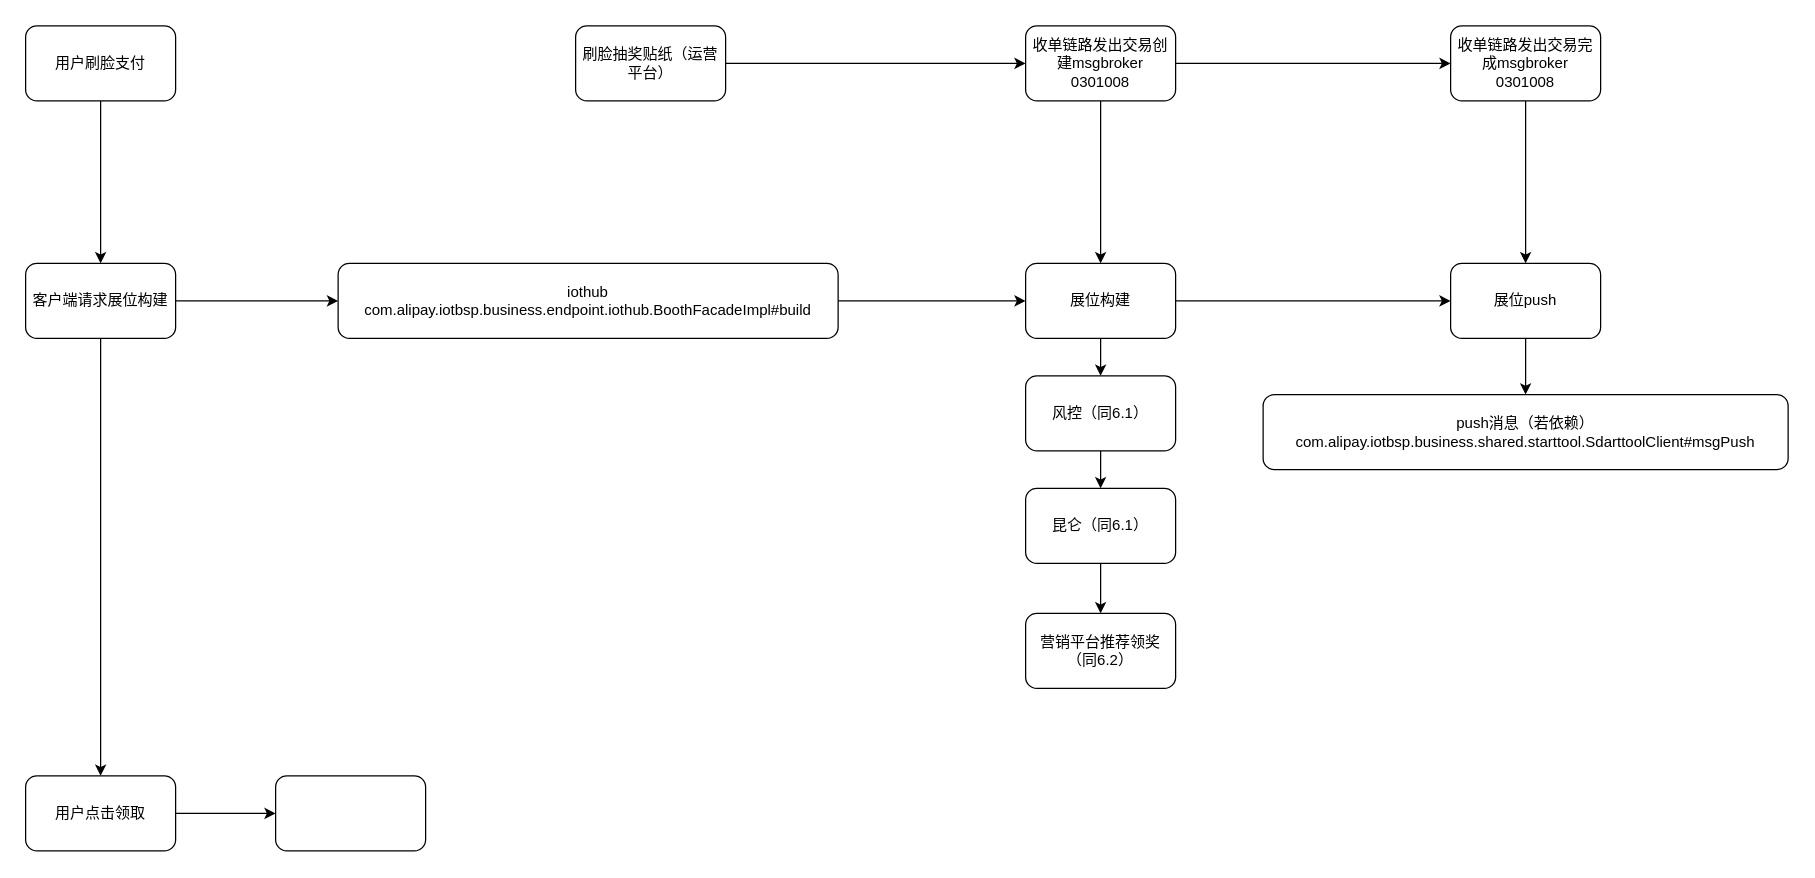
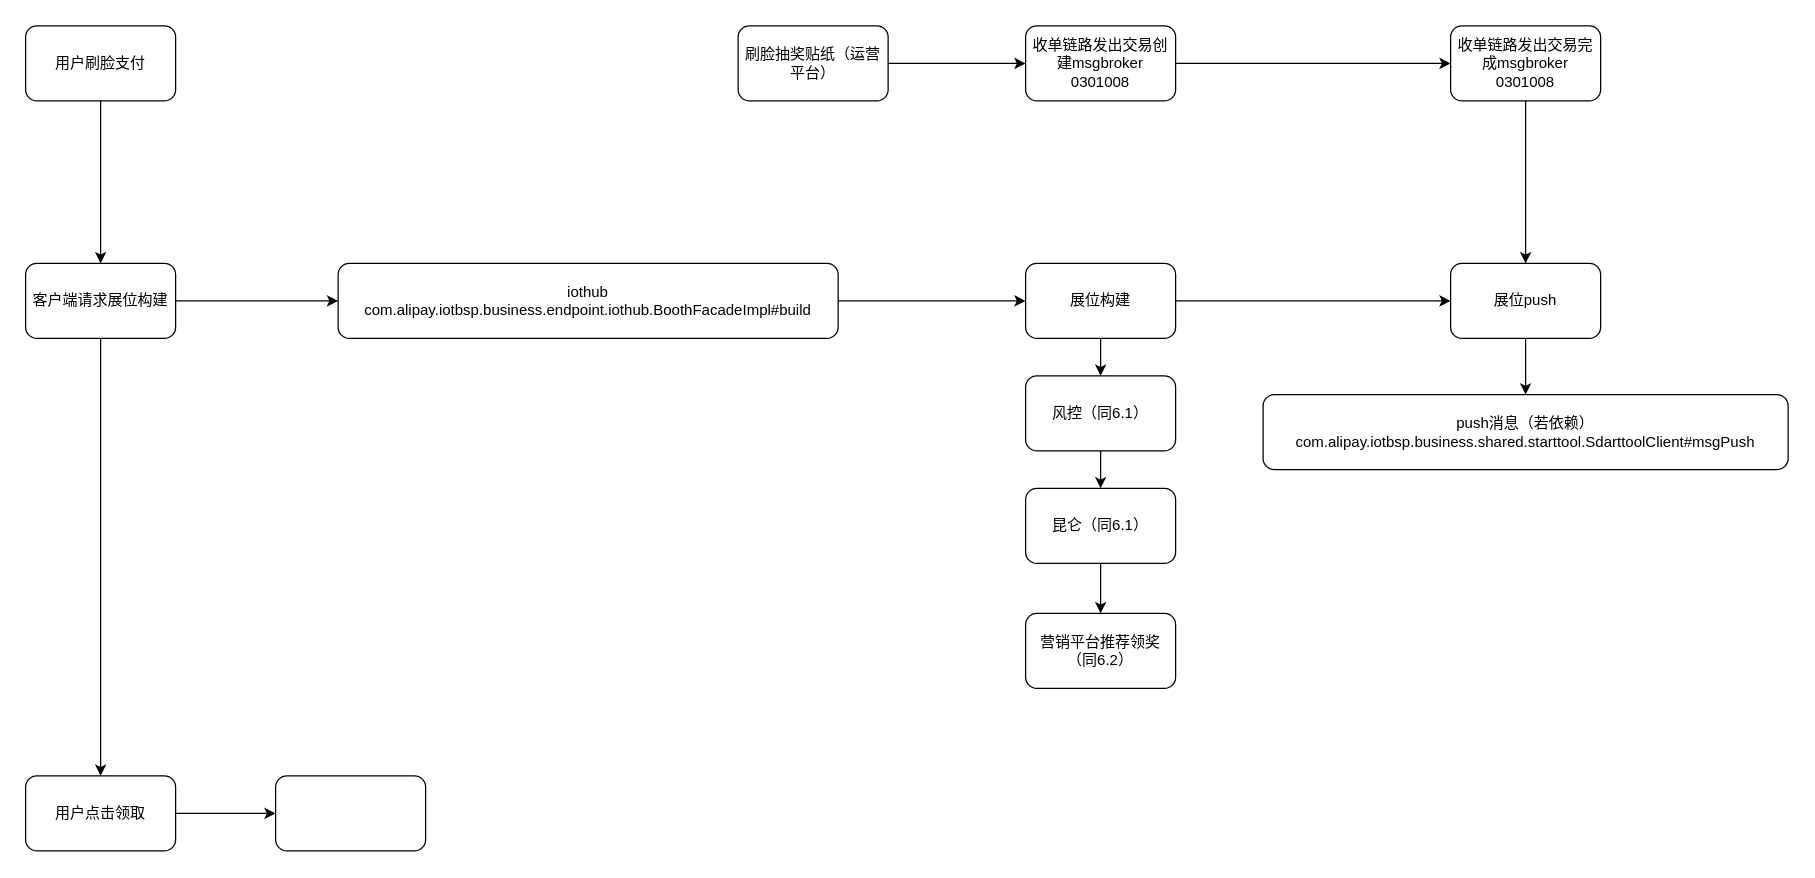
(651, 63) -> (813, 63)
(1101, 178) -> none
